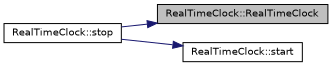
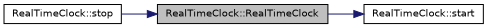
(147, 42) -> (341, 14)
